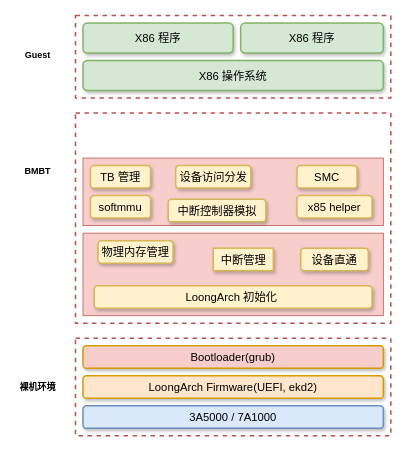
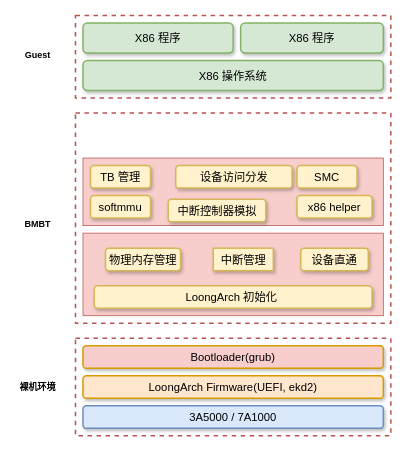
(38, 171) -> (38, 224)
(213, 177) -> (234, 177)
(334, 207) -> (334, 207)
(135, 252) -> (143, 259)
